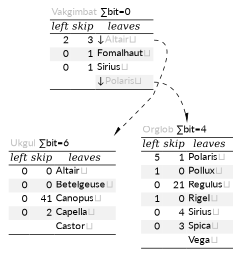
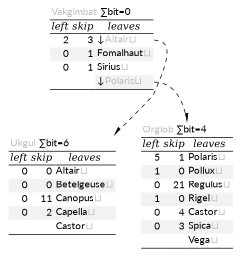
(47, 199) -> (47, 199)
(200, 212) -> (203, 212)
